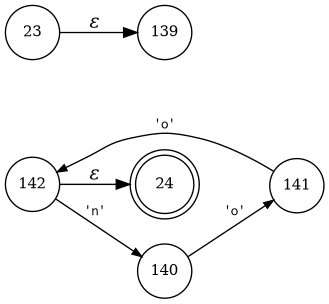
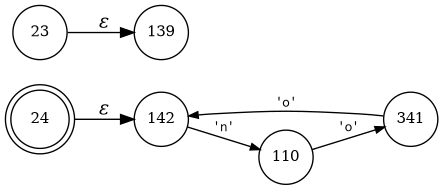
(88, 184) -> (98, 119)
(297, 186) -> (411, 119)
(165, 271) -> (286, 157)
